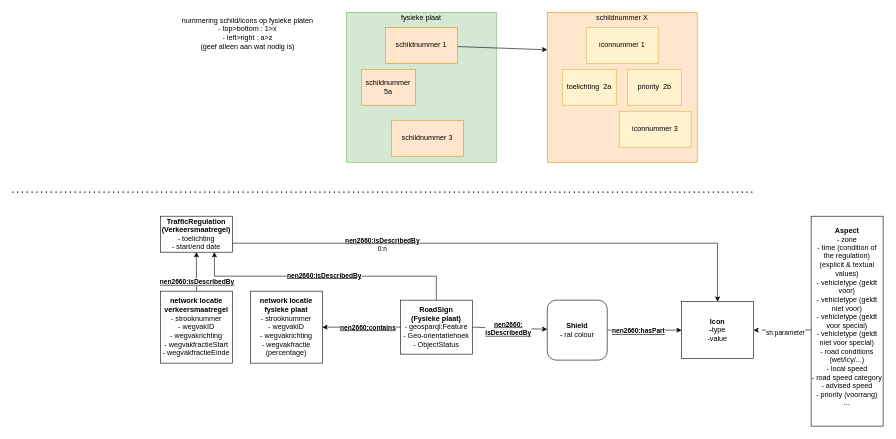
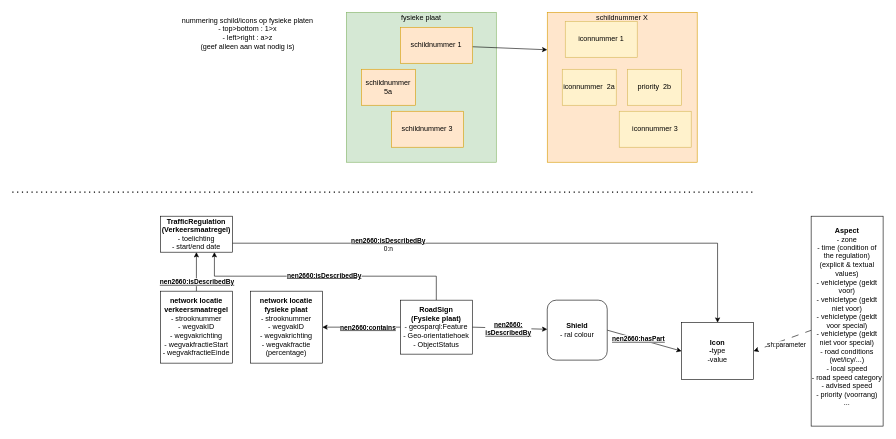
(422, 45) -> (437, 45)
(623, 45) -> (602, 39)
(590, 87) -> (590, 87)
(428, 138) -> (428, 129)
(718, 330) -> (718, 351)
